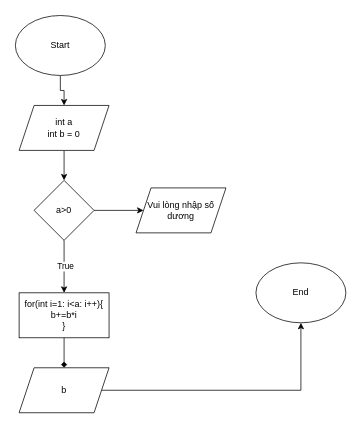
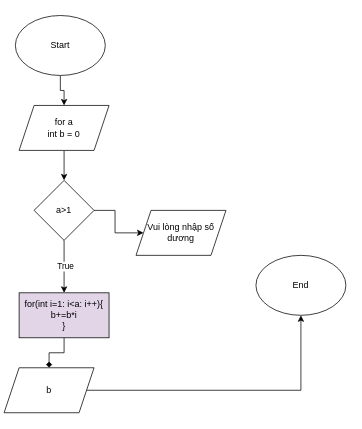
(64, 128) -> (64, 128)
(64, 210) -> (64, 210)
(181, 210) -> (181, 233)
(301, 293) -> (301, 285)
(64, 315) -> (64, 315)
(64, 390) -> (49, 390)
